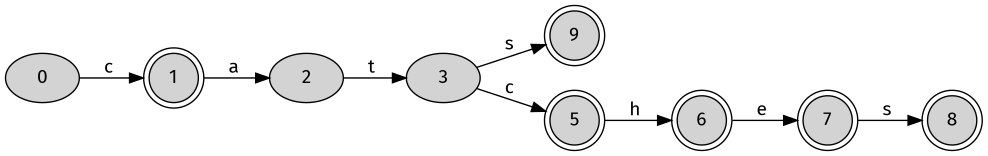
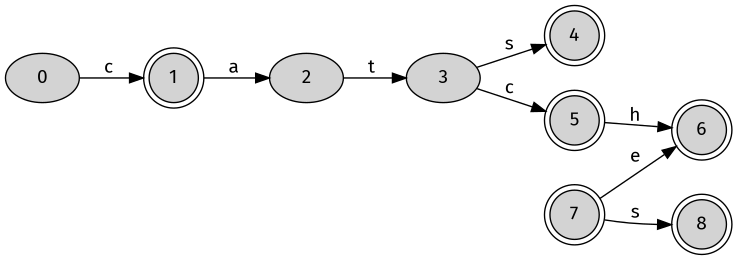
(575, 36) -> (575, 36)
(758, 120) -> (632, 176)
